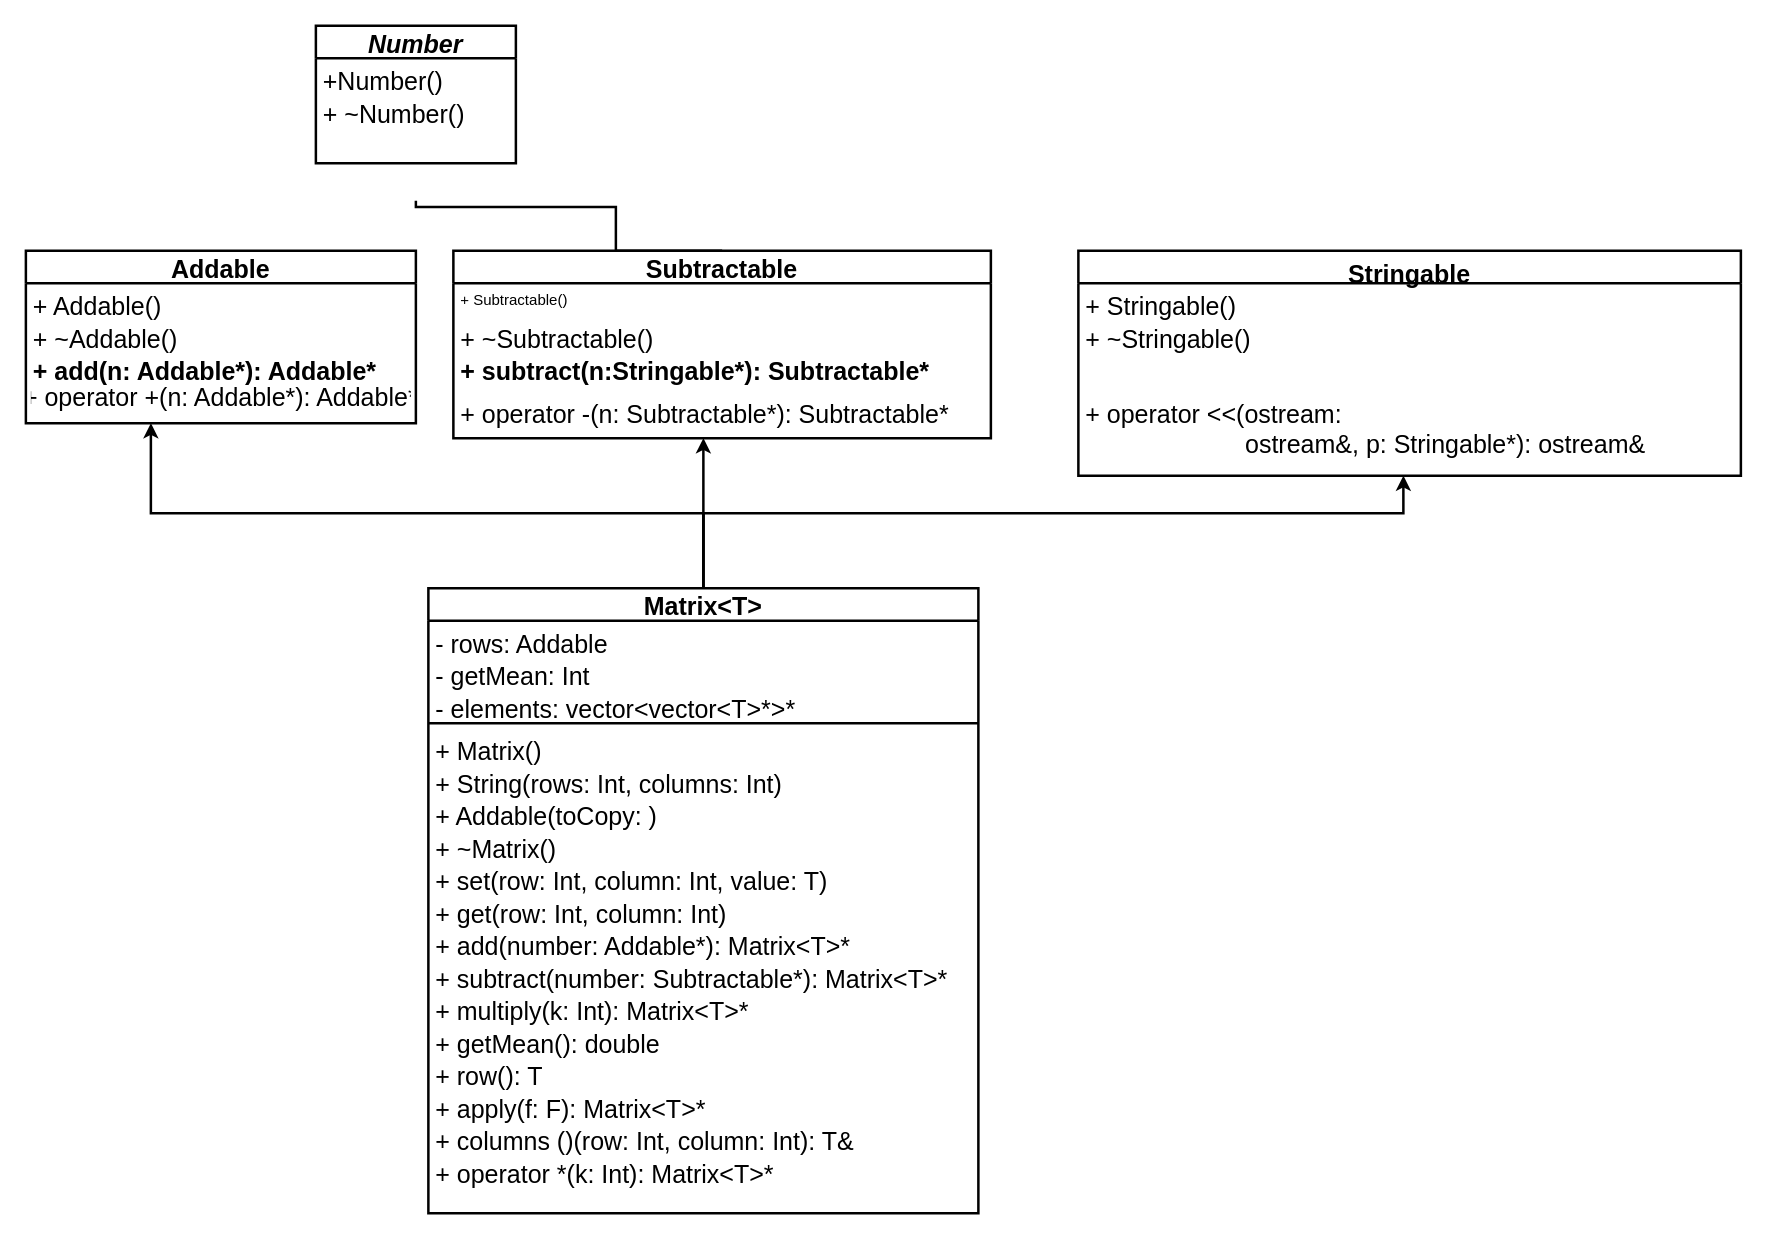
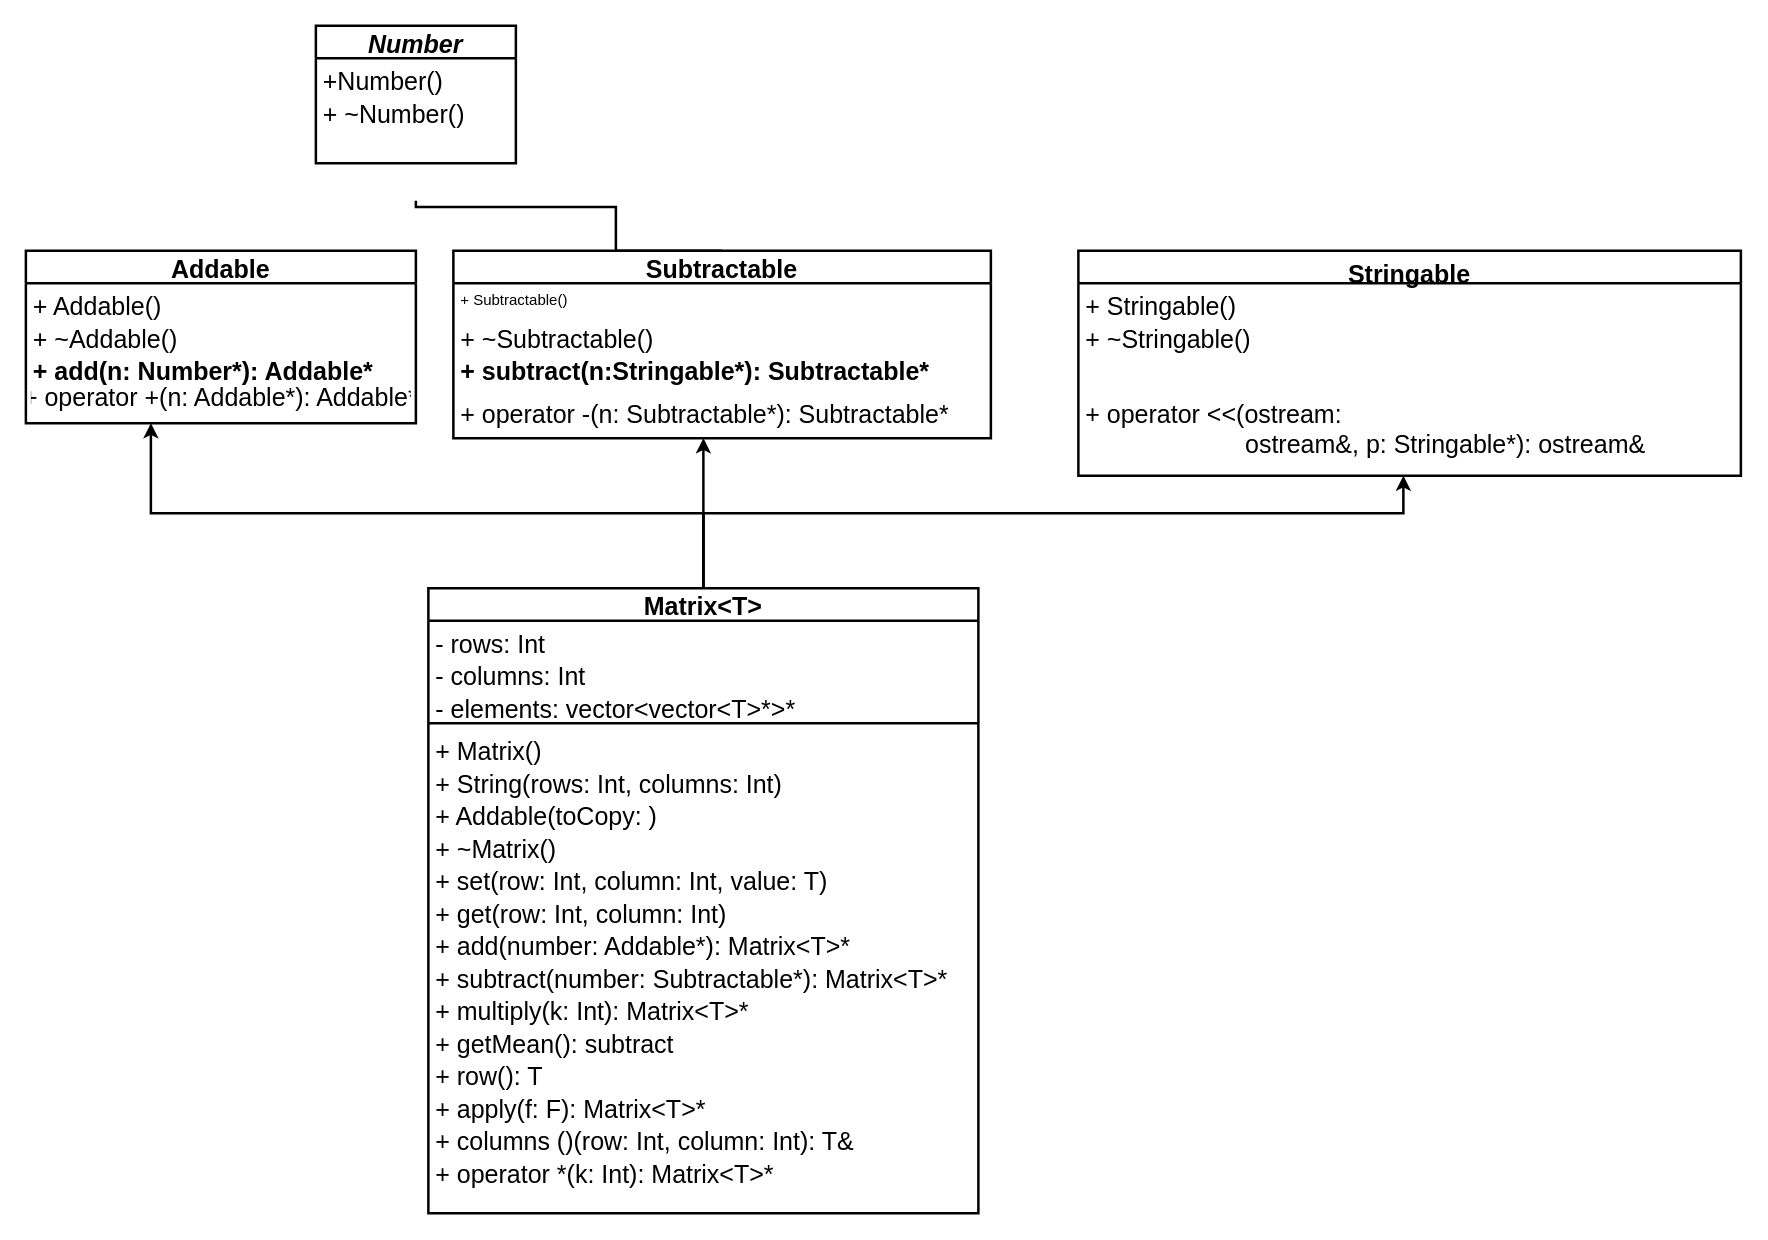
(206, 372) -> (202, 372)
(527, 644) -> (502, 644)
(523, 677) -> (520, 677)
(555, 1044) -> (572, 1044)
